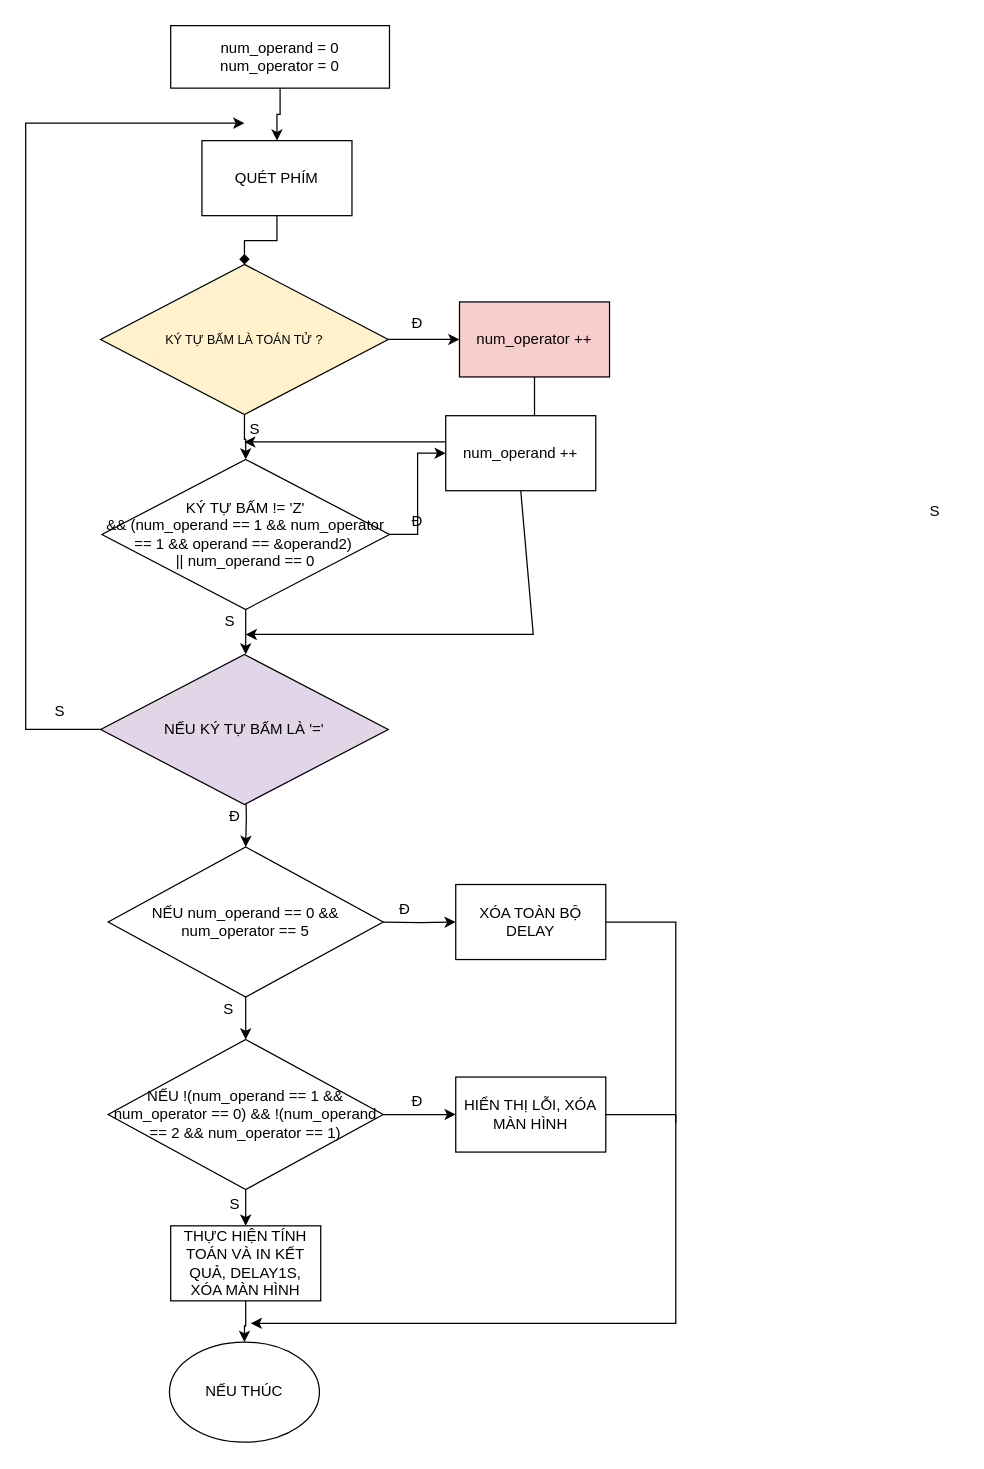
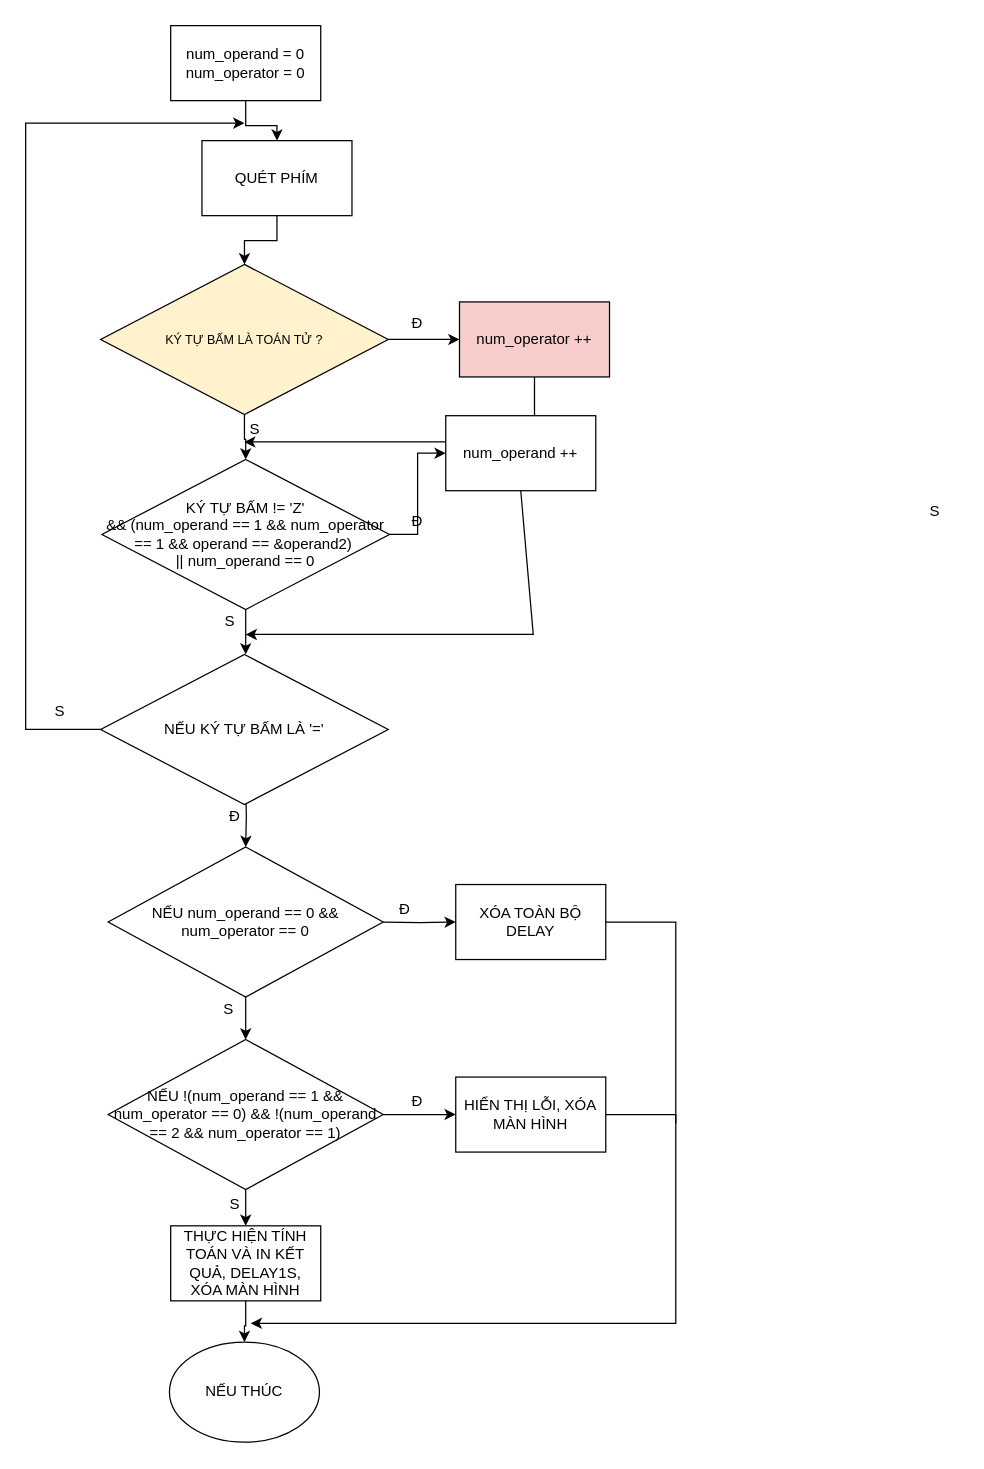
(280, 57) -> (246, 63)
(244, 254) -> (244, 254)
(244, 729) -> (244, 729)
(246, 922) -> (246, 922)
